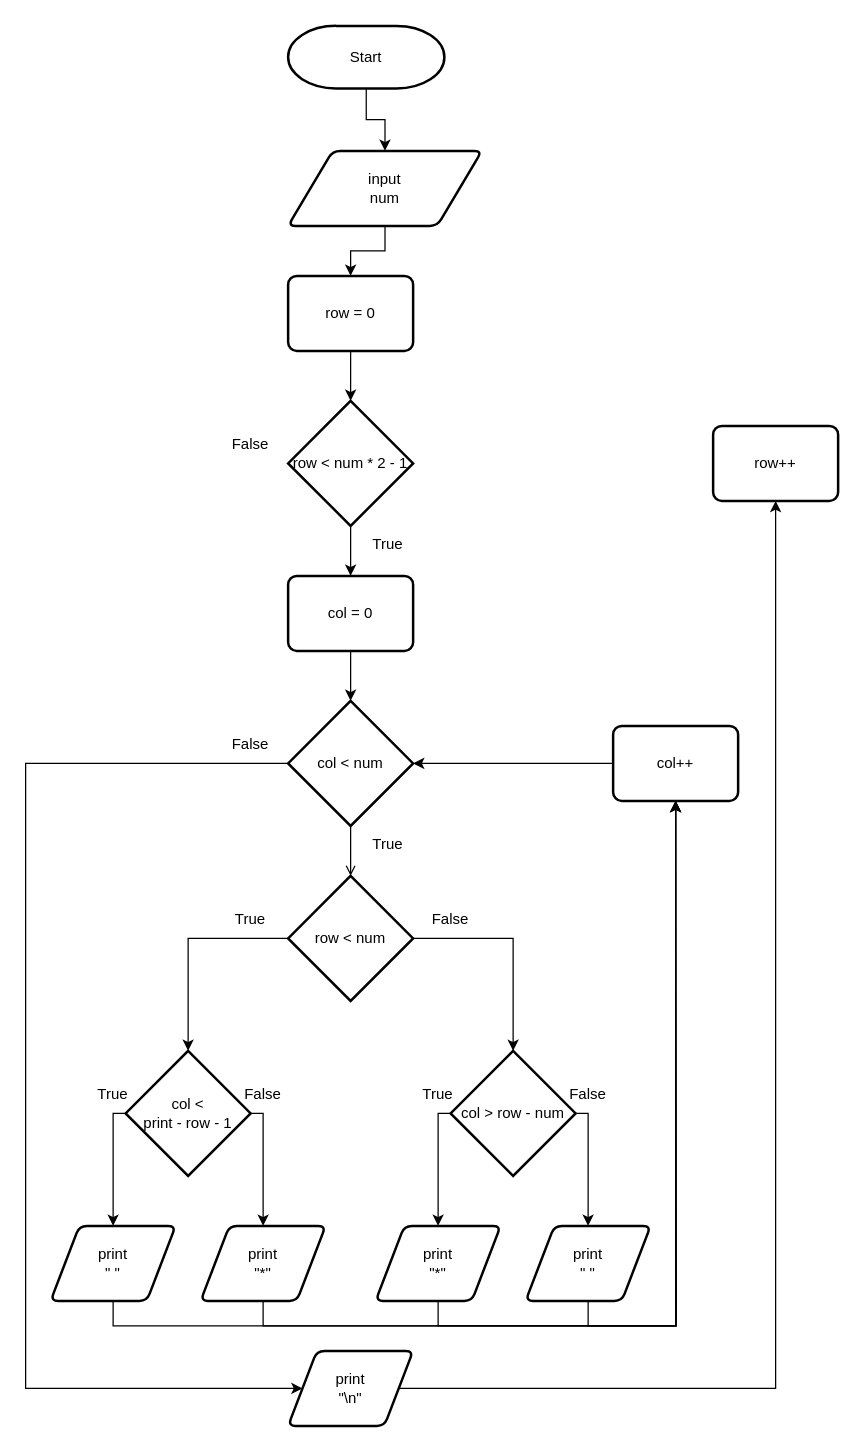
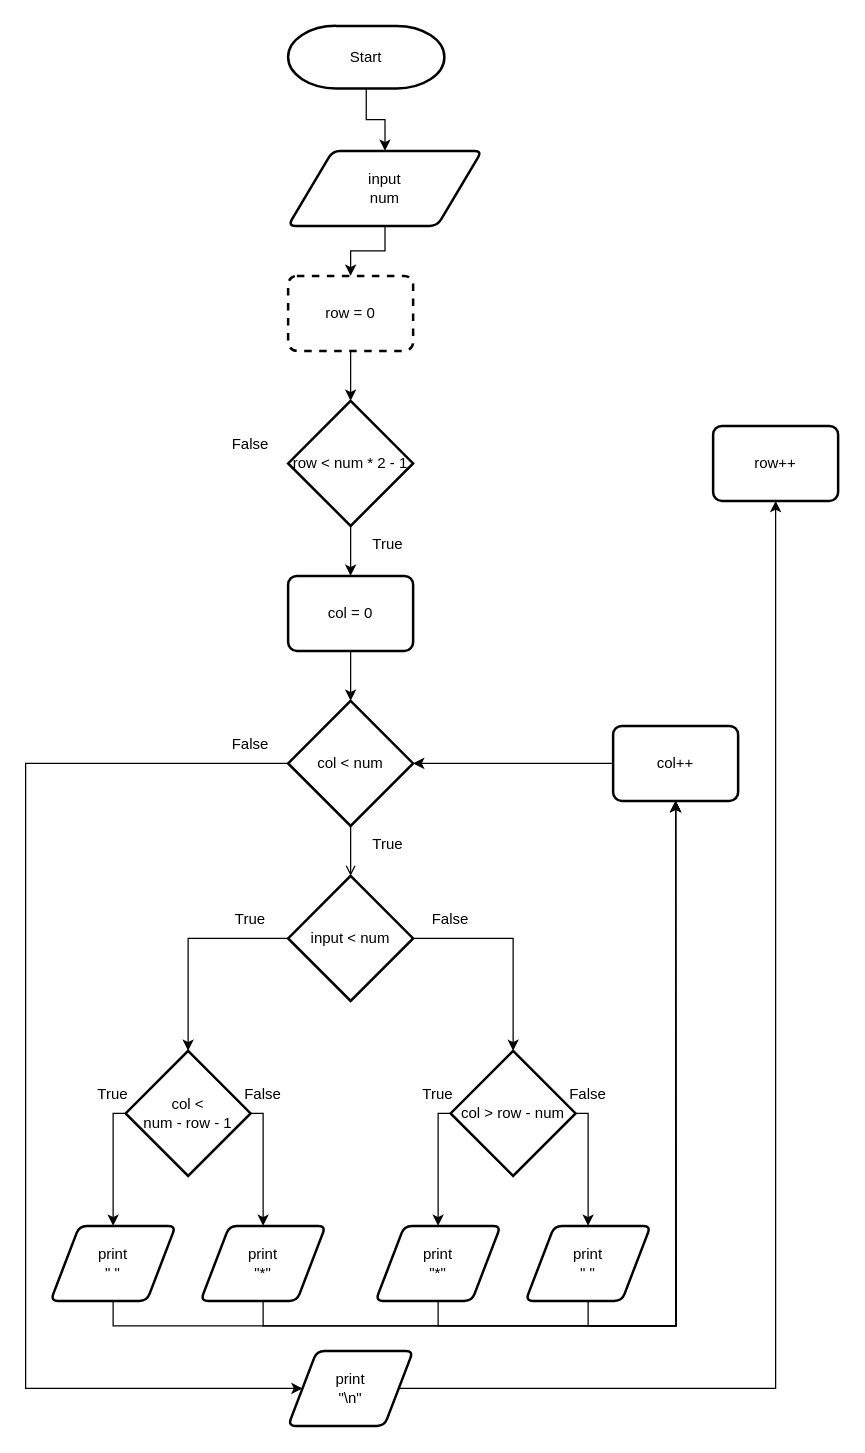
(351, 313) -> (351, 313)
(351, 938) -> (351, 938)
(188, 1113) -> (188, 1113)
